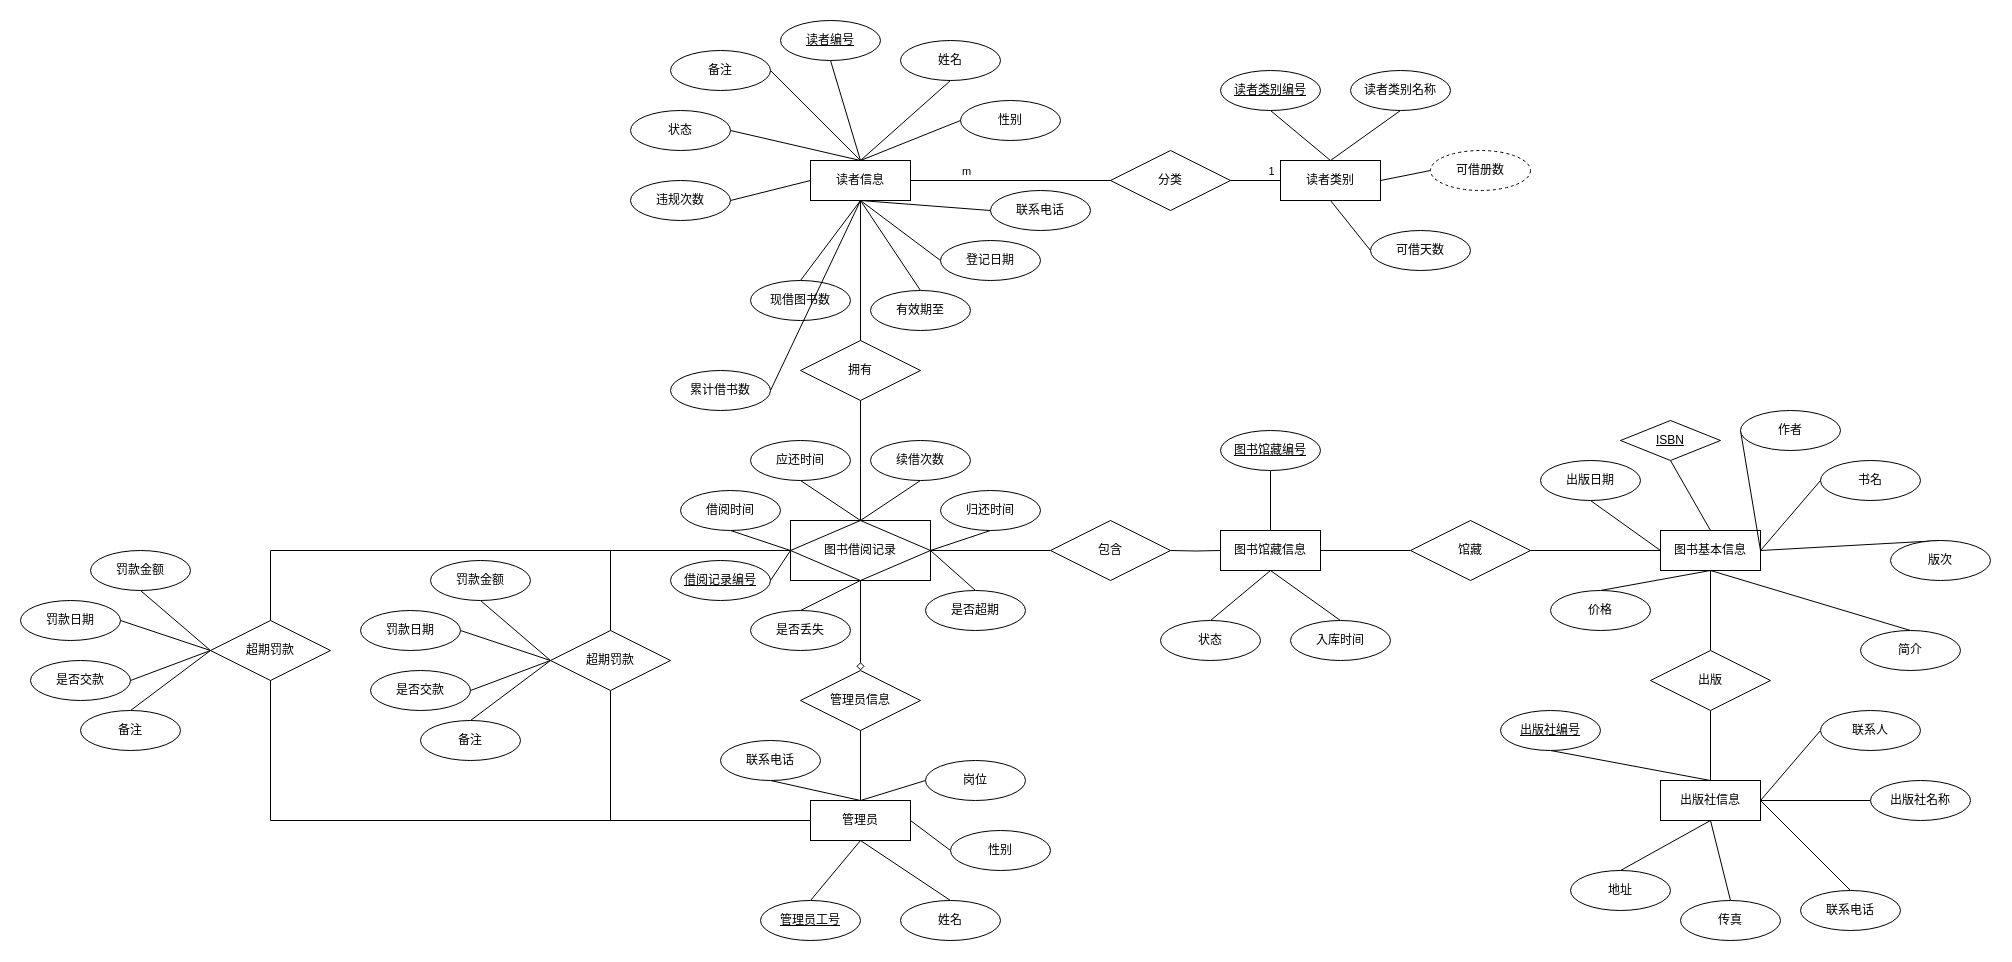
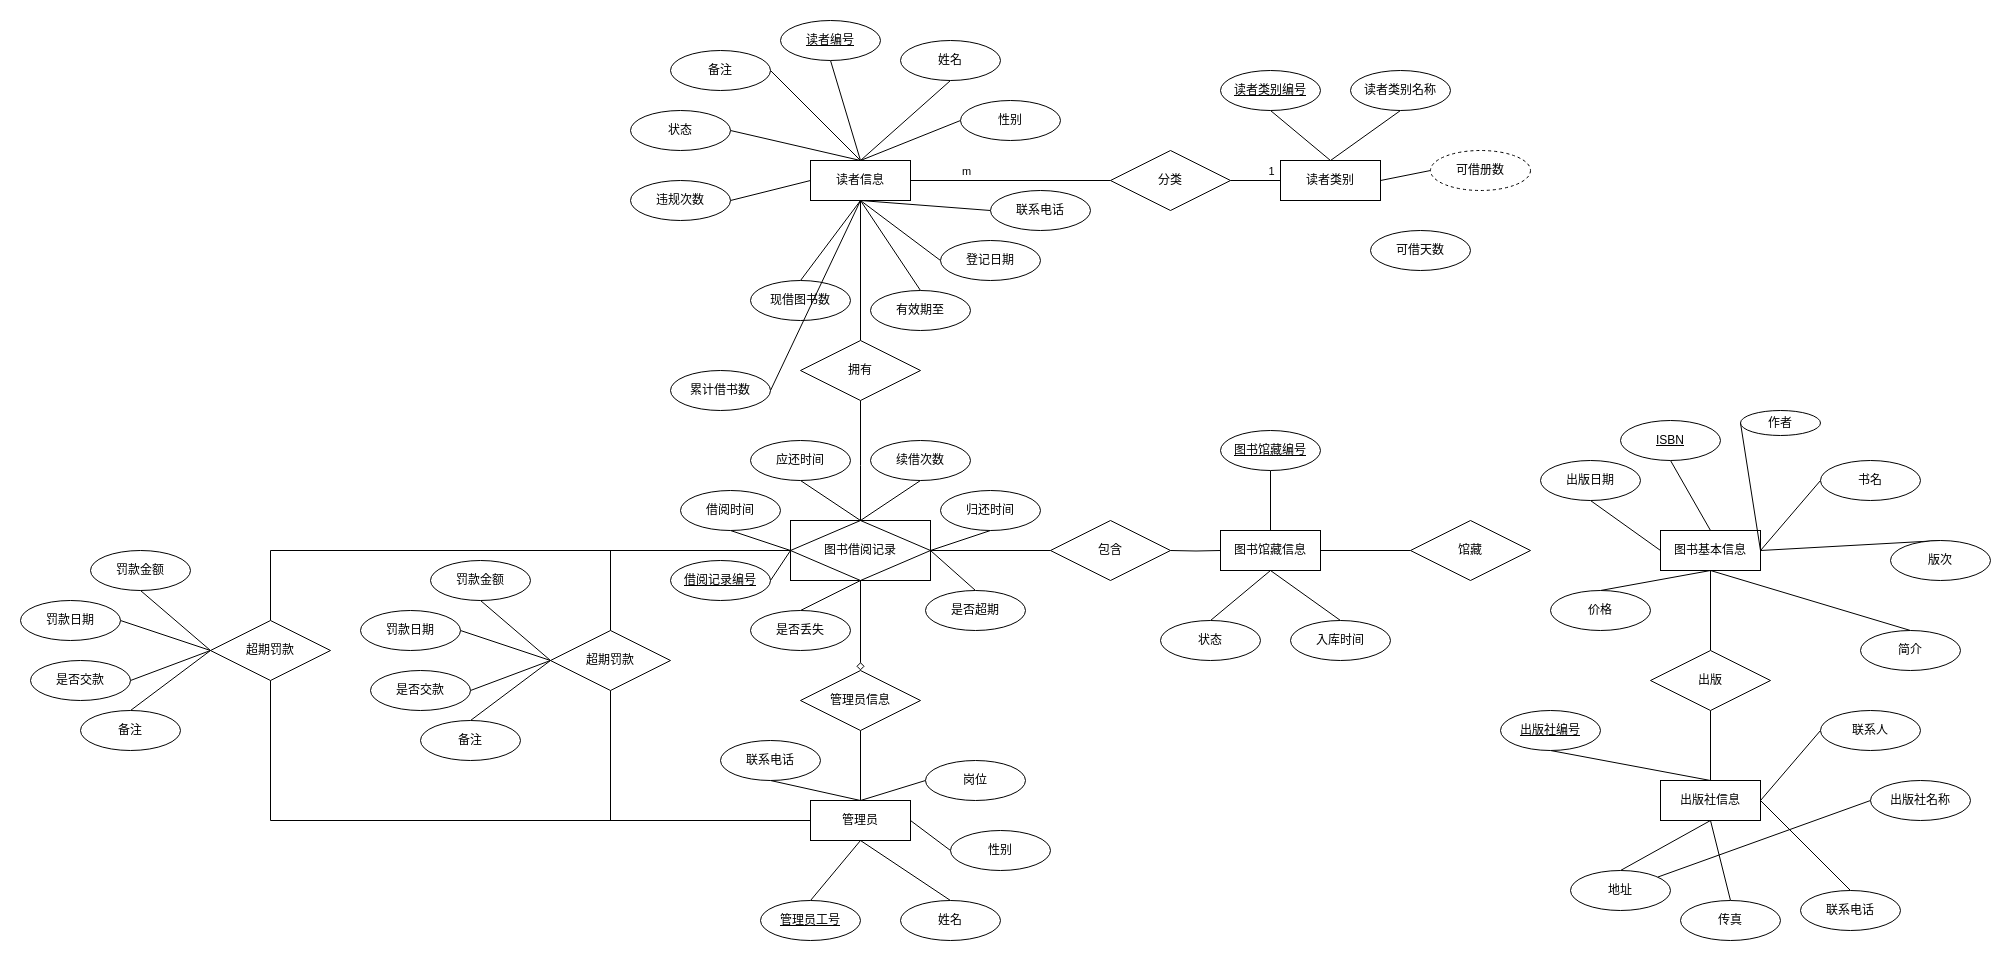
(1351, 226) -> none
(1791, 431) -> (1781, 423)
(1671, 441) -> (1671, 441)
(1594, 551) -> none
(1818, 801) -> (1764, 839)
